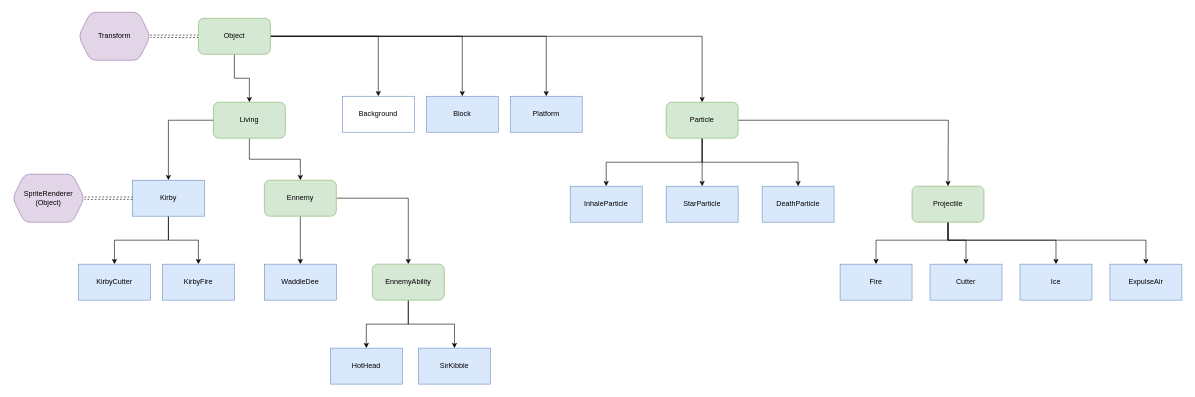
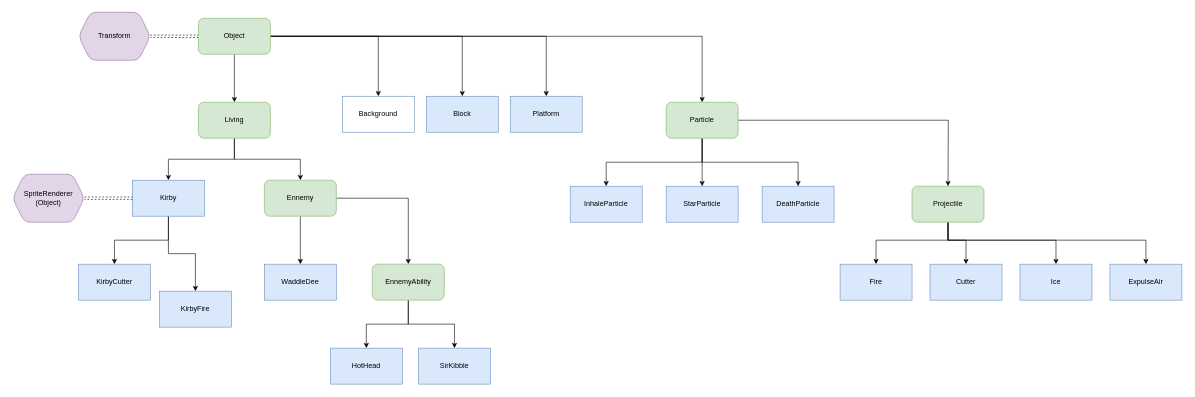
(249, 120) -> (234, 120)
(198, 282) -> (195, 309)
